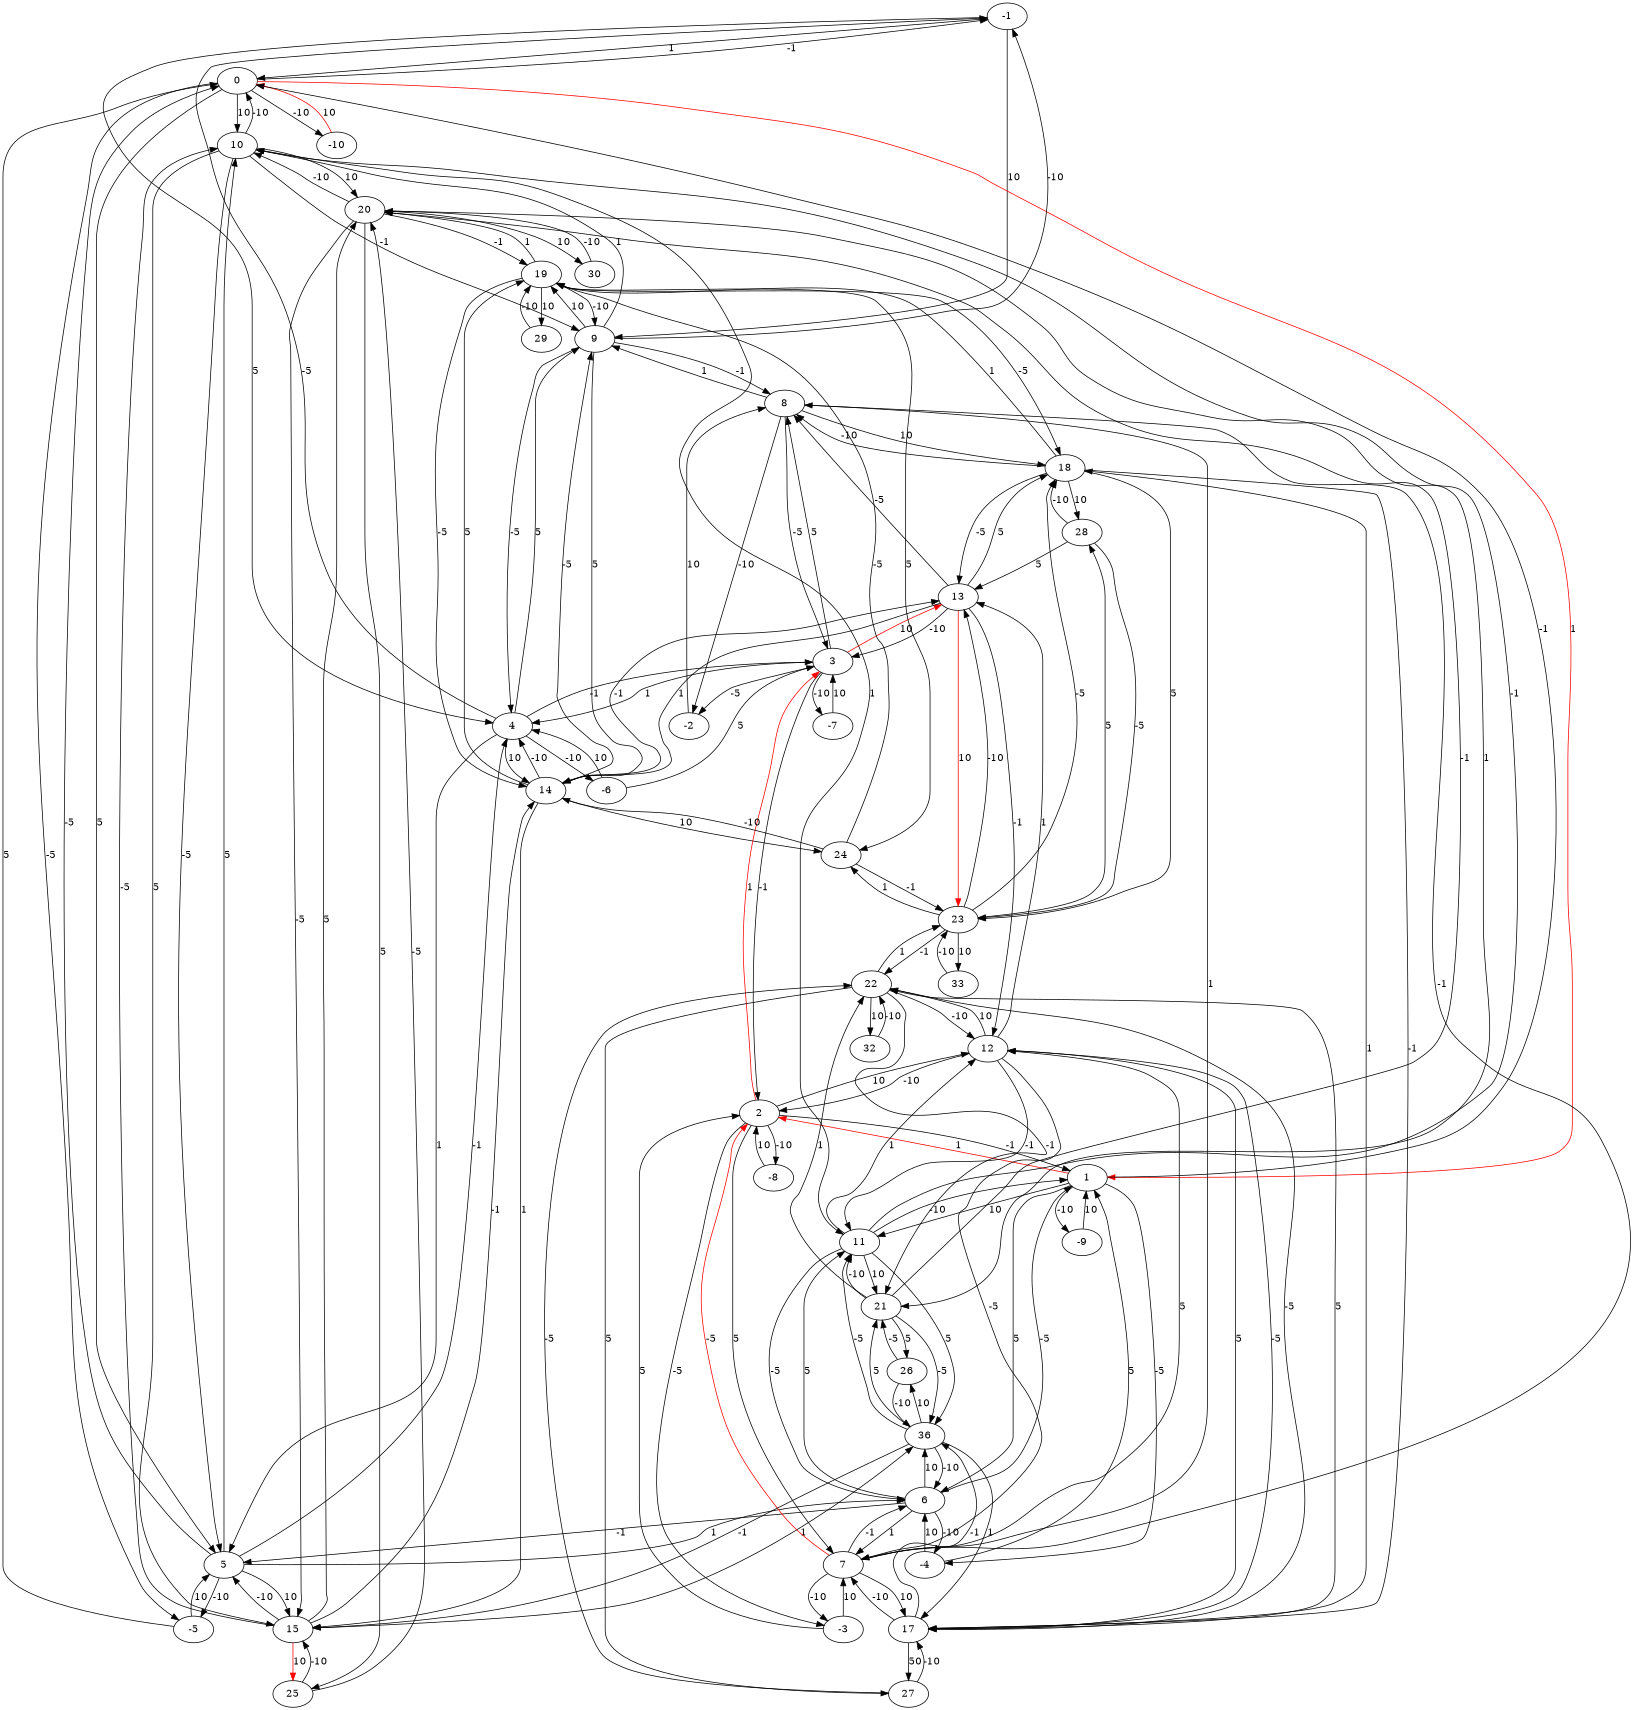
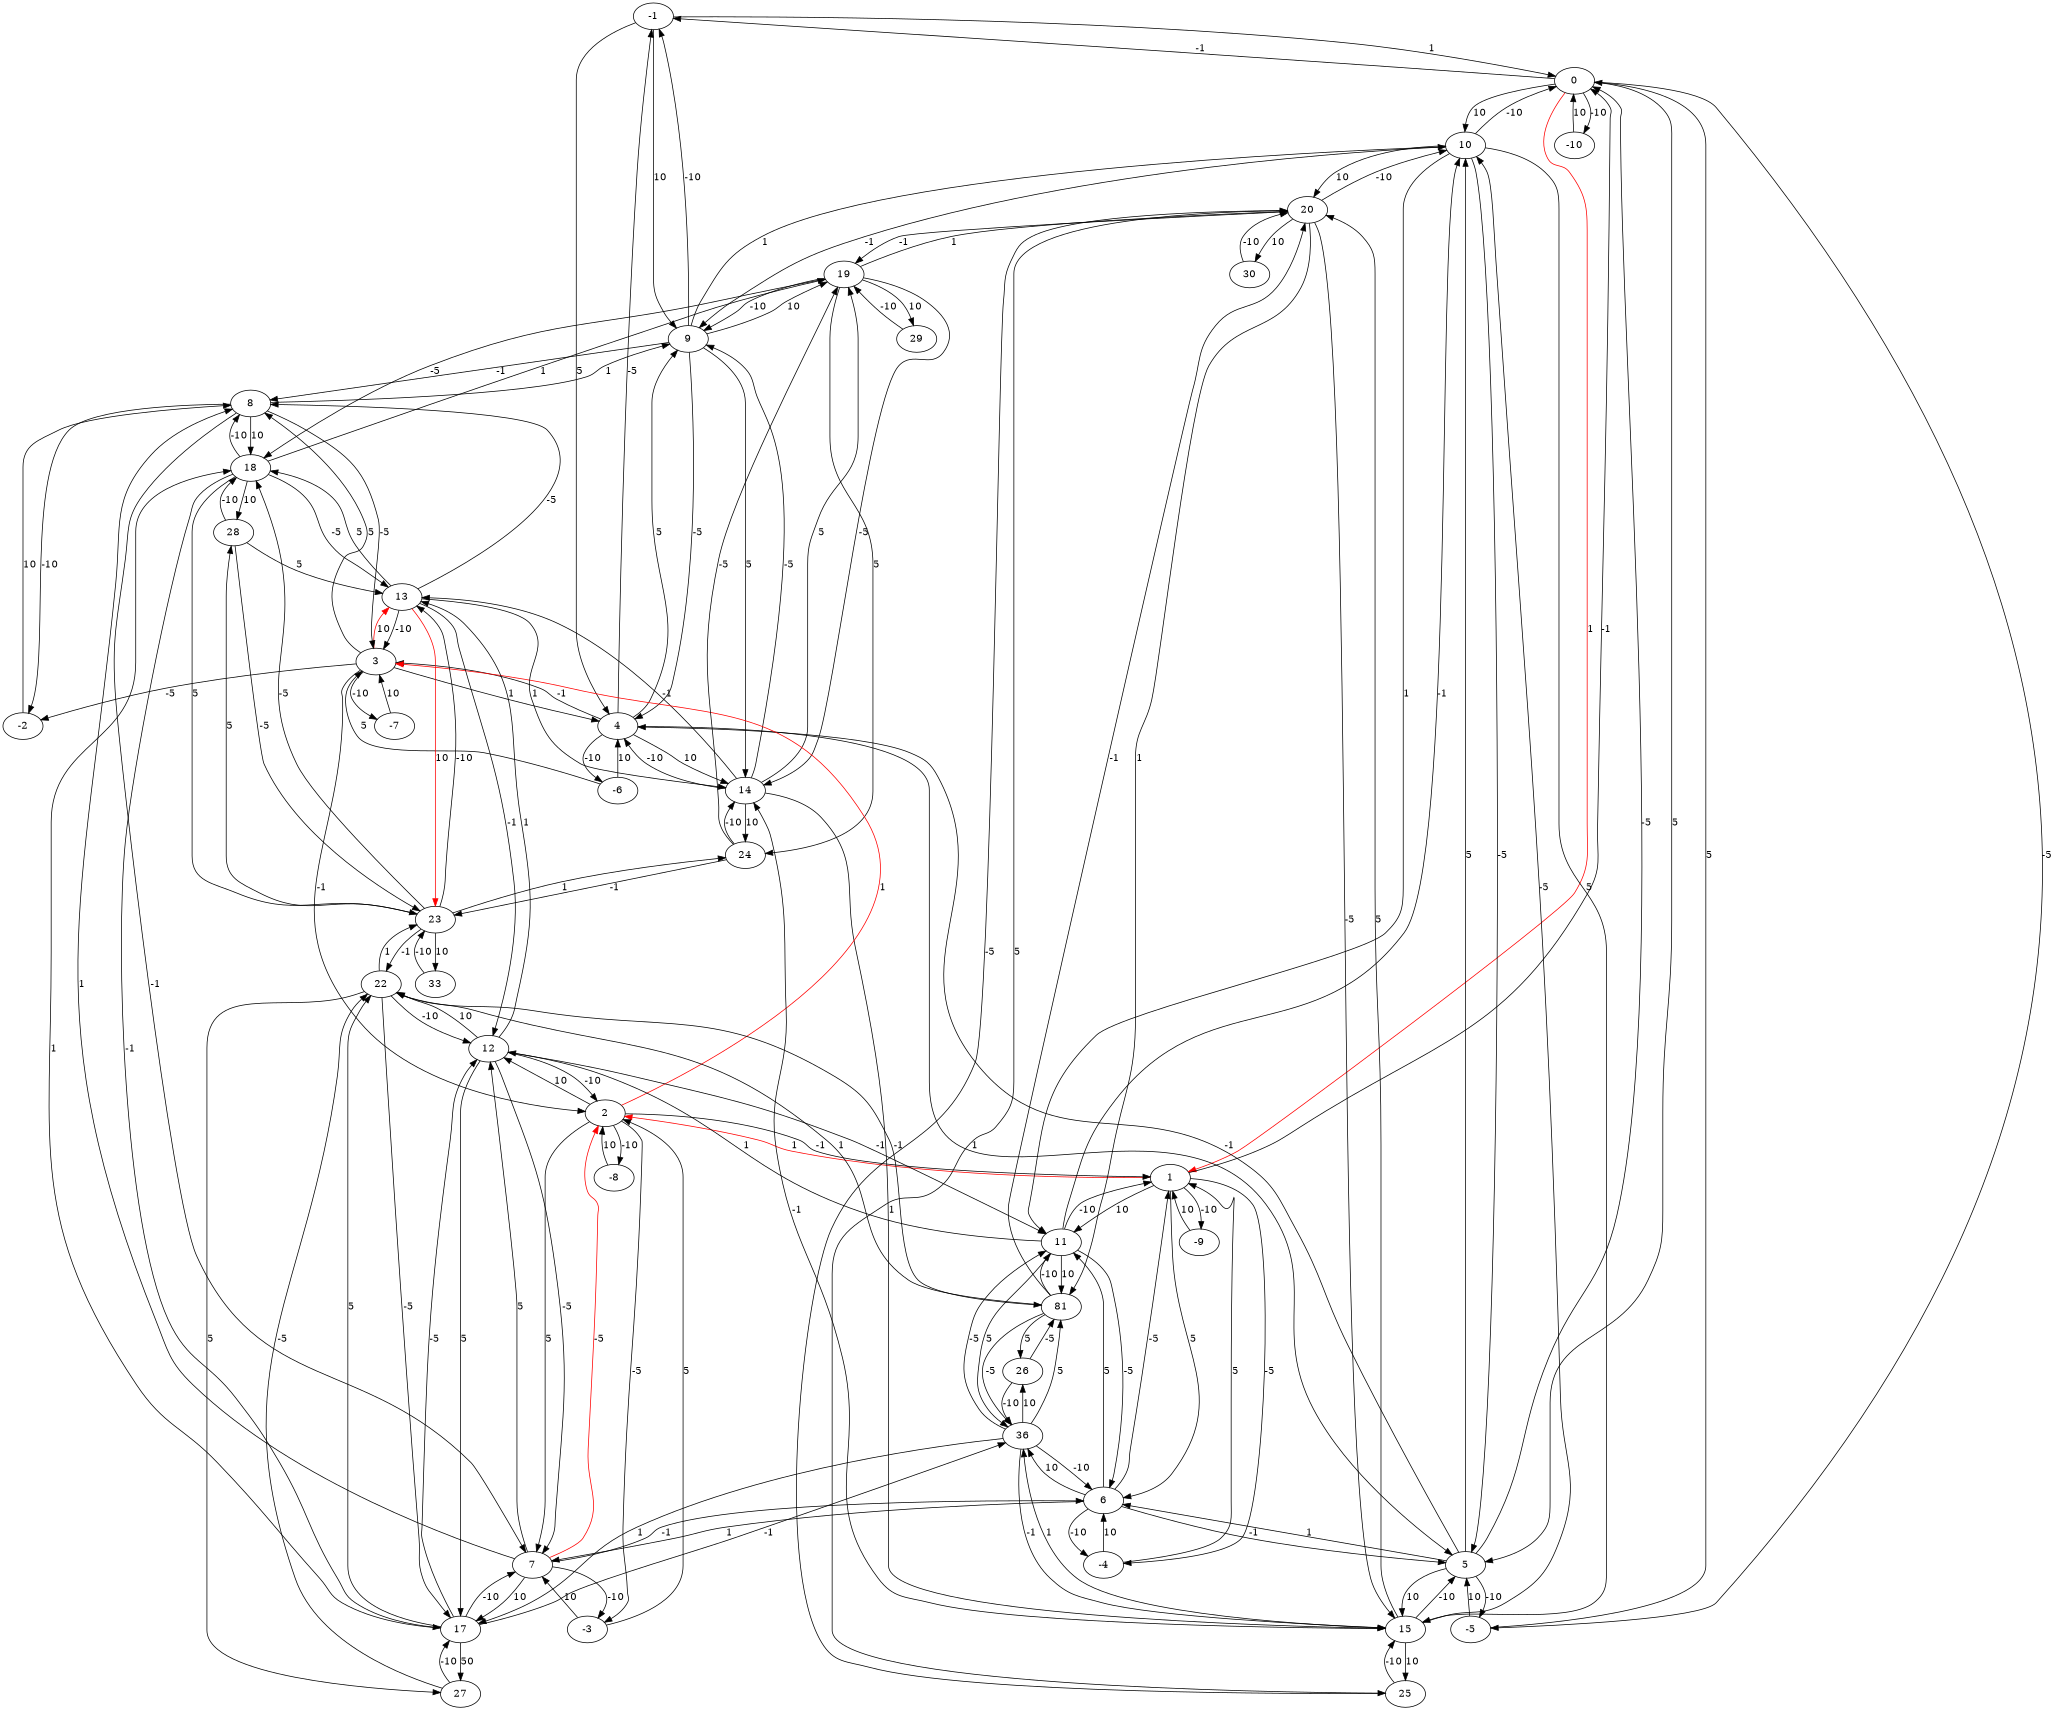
(304, 101) -> (1573, 117)
(870, 1049) -> none
(881, 1307) -> (1061, 1307)
(293, 1658) -> (1405, 1658)
